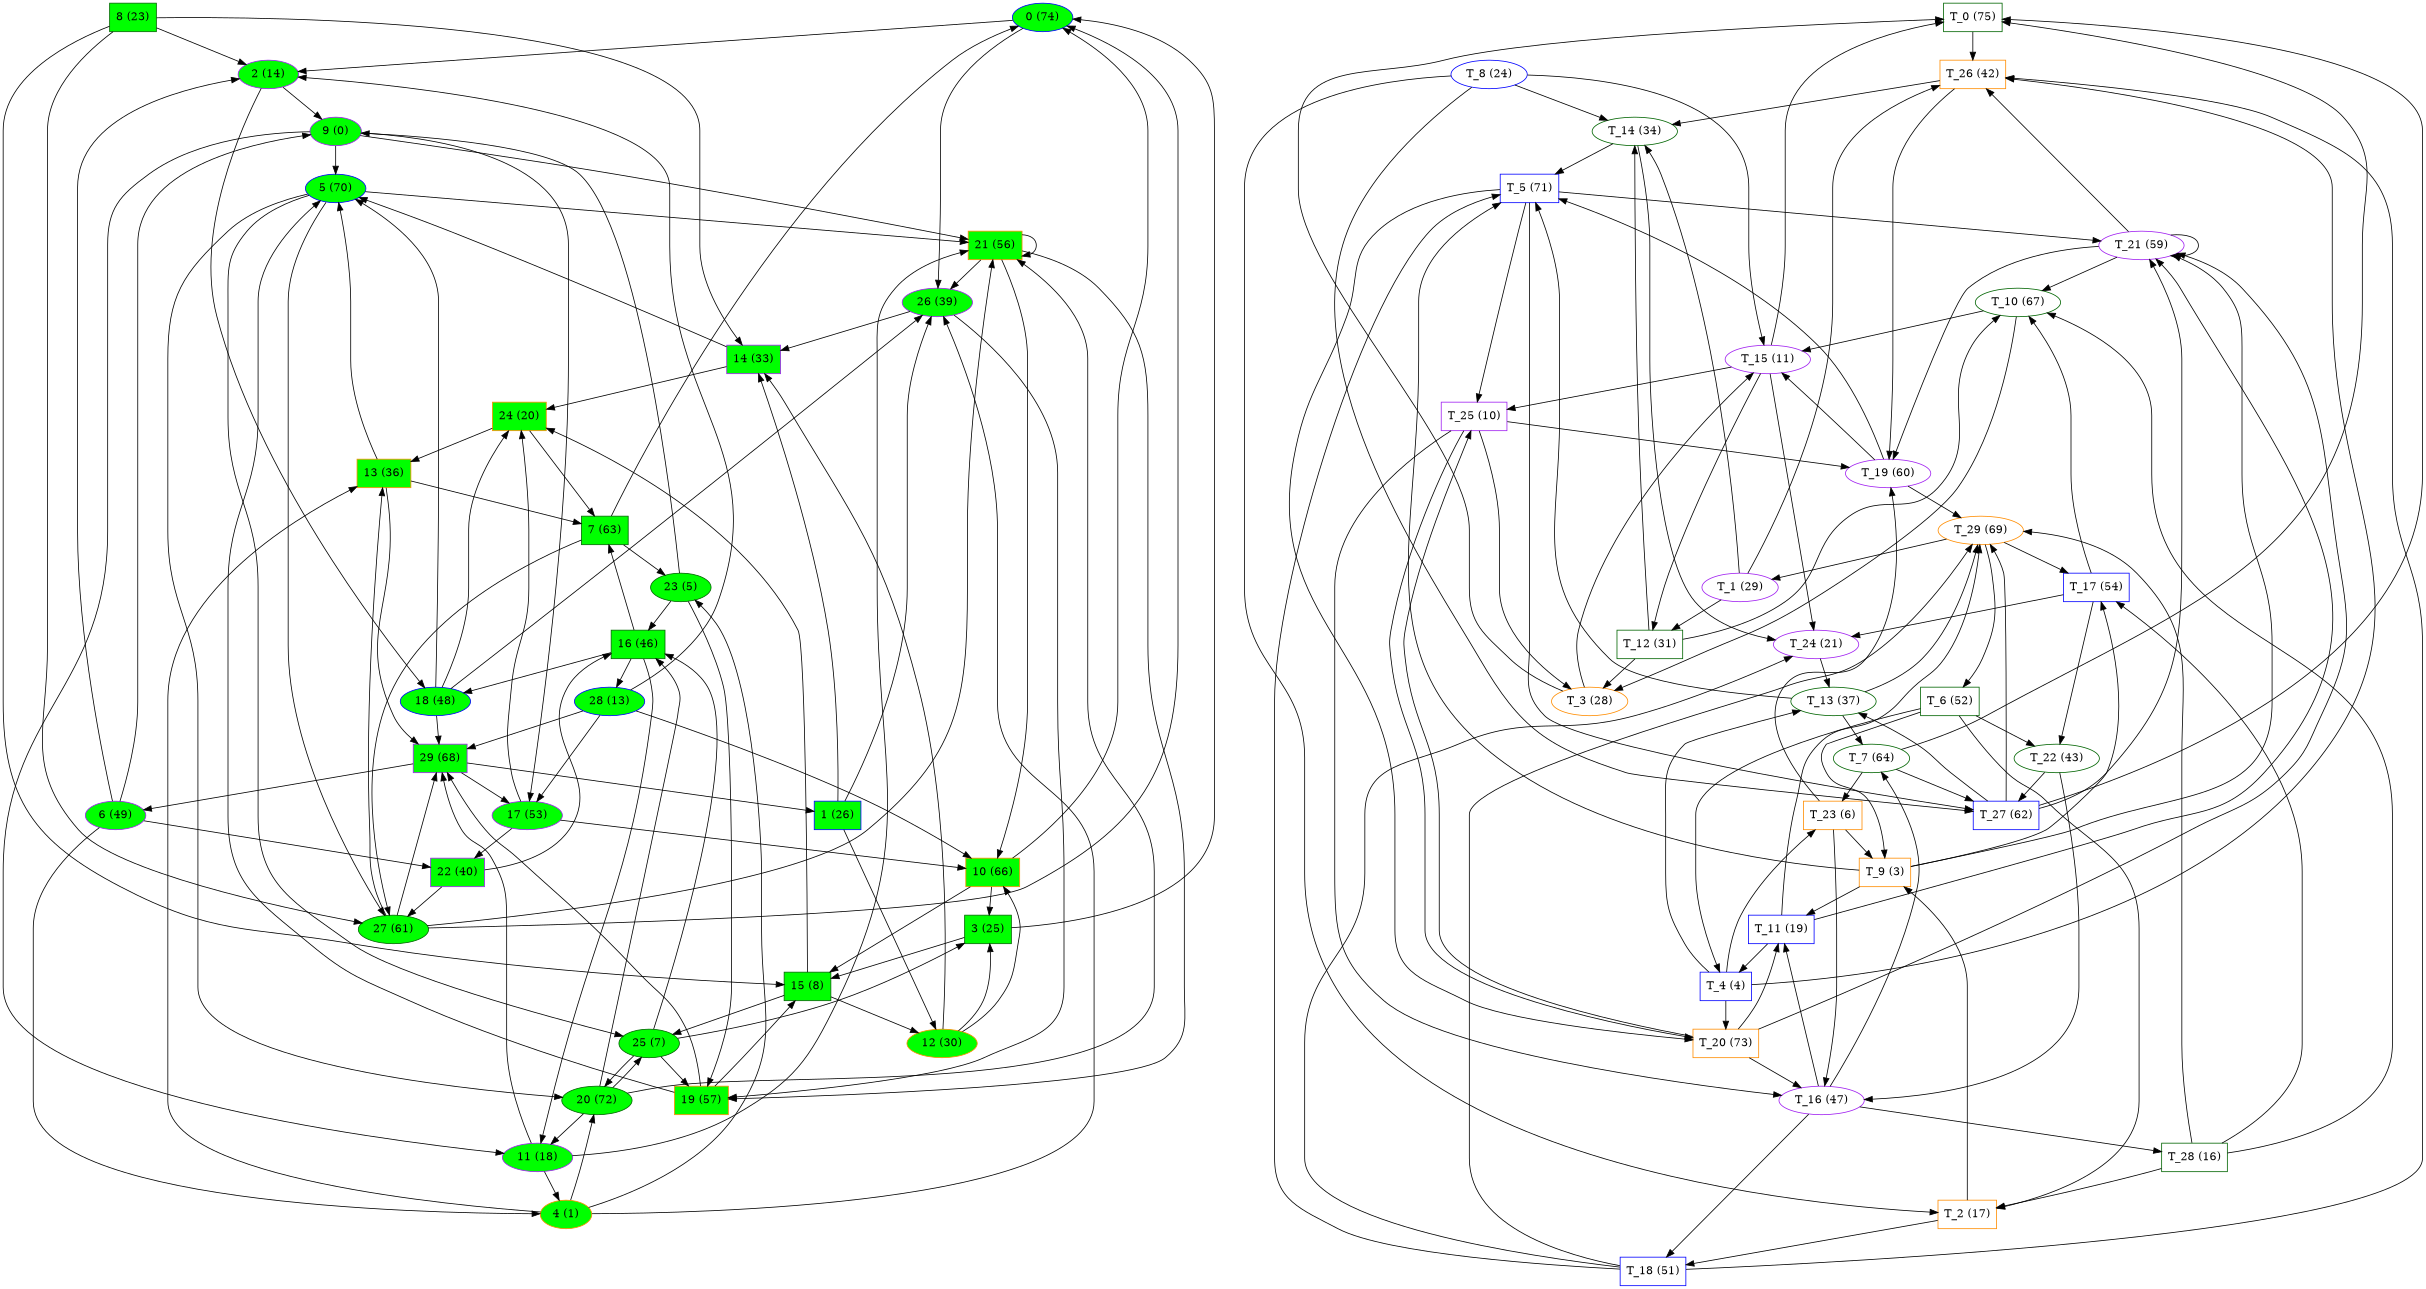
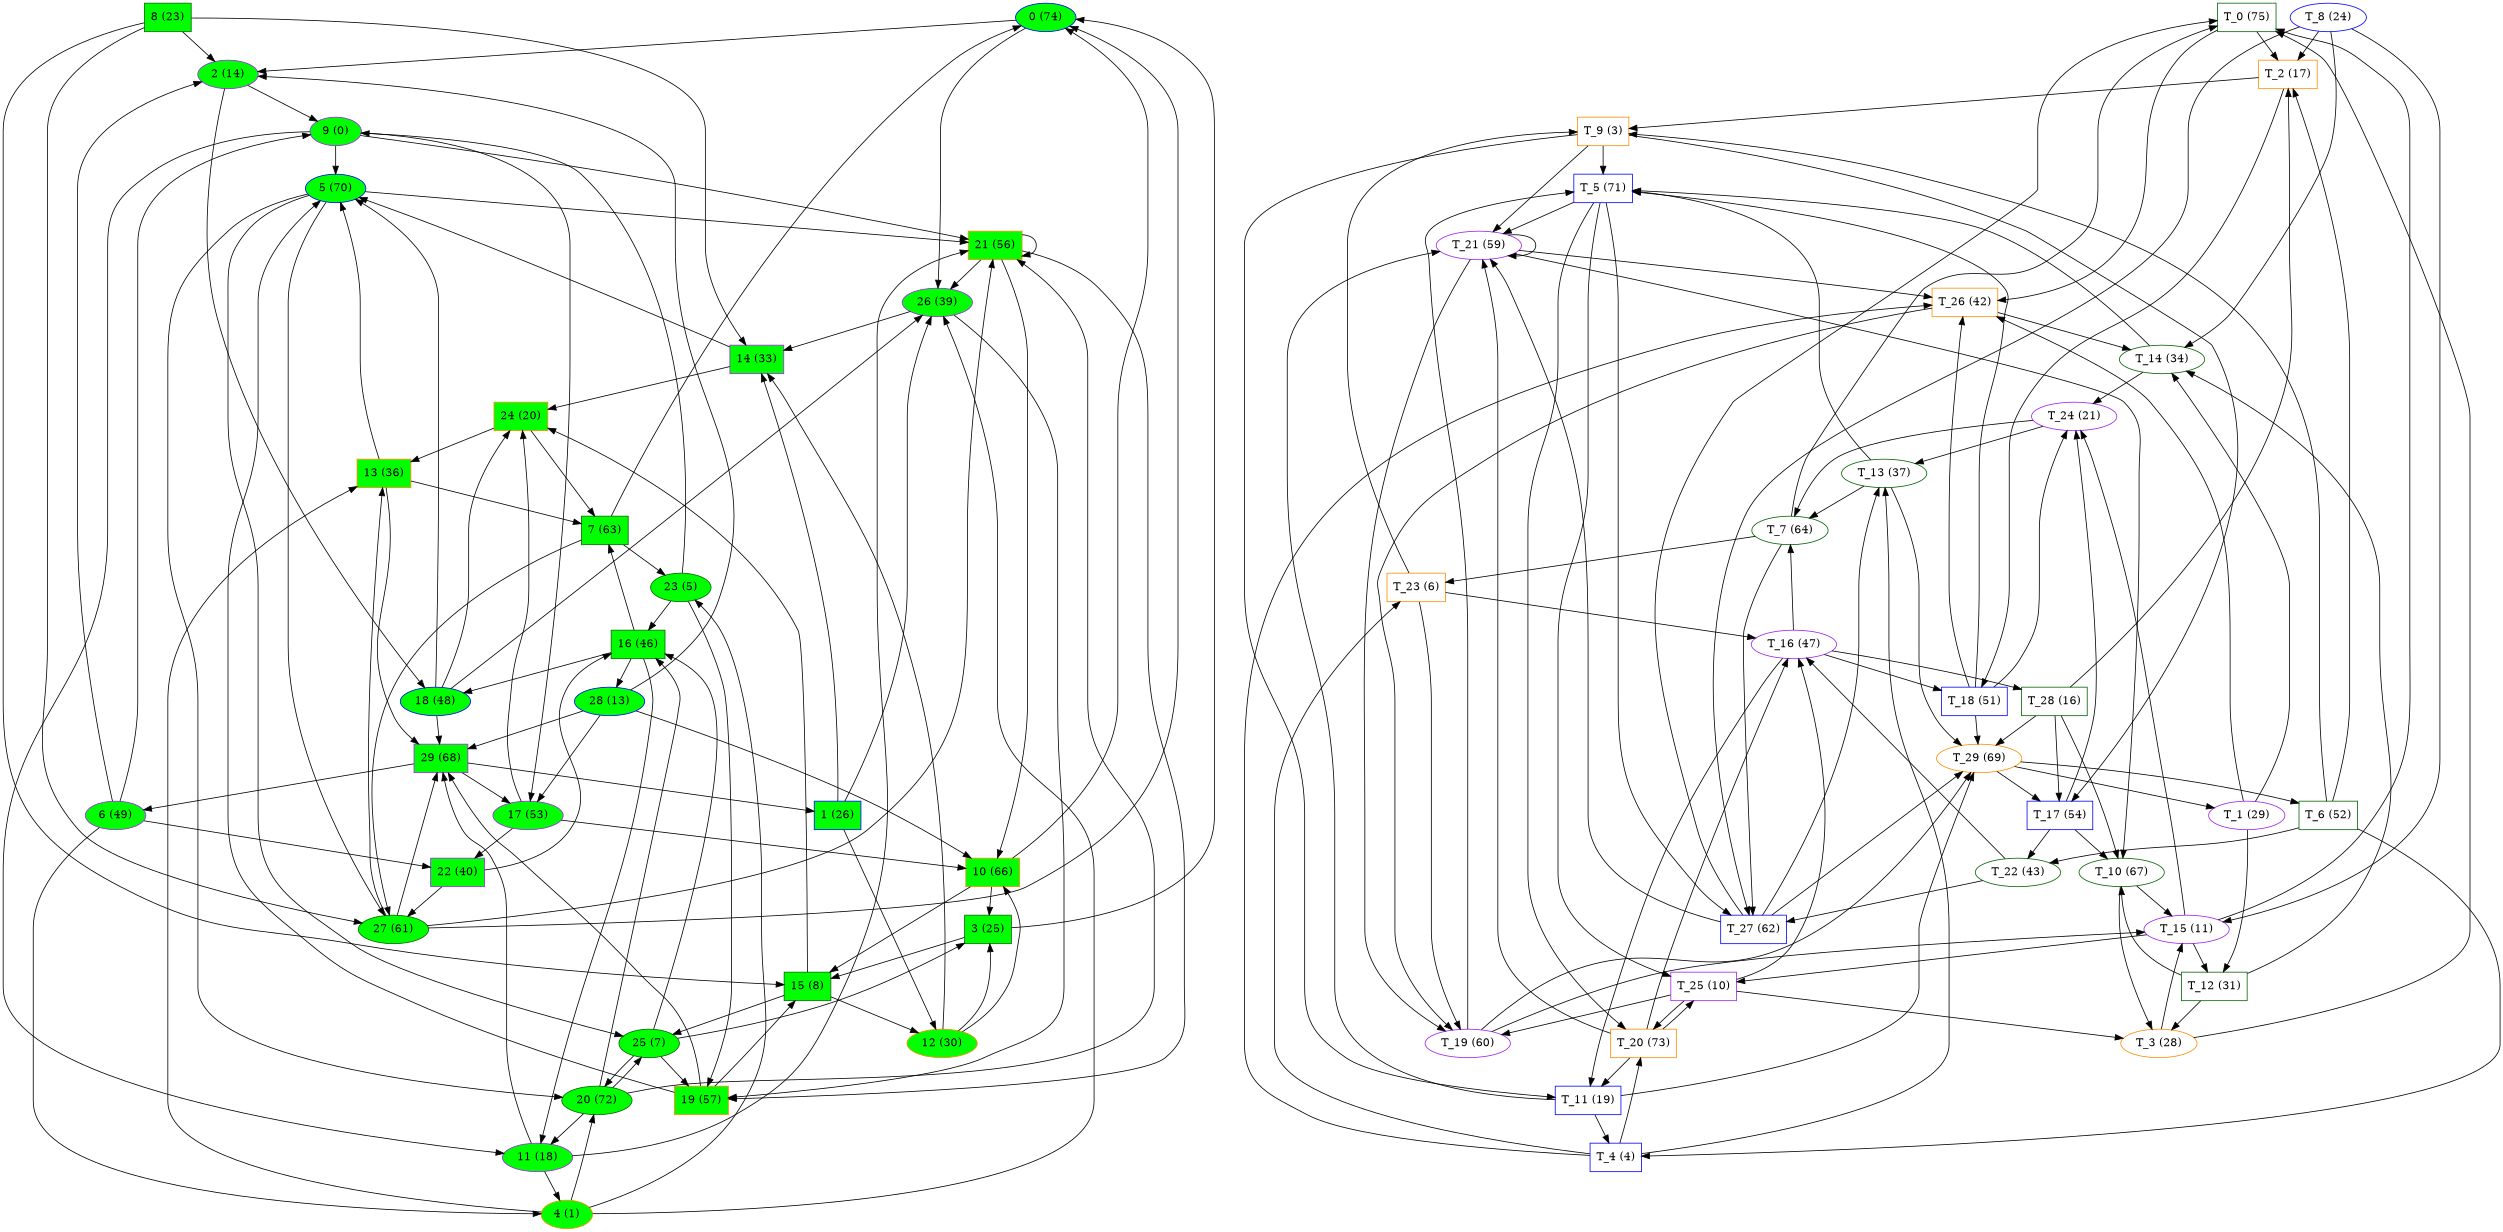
none -> (2267, 46)
none -> (1901, 438)
